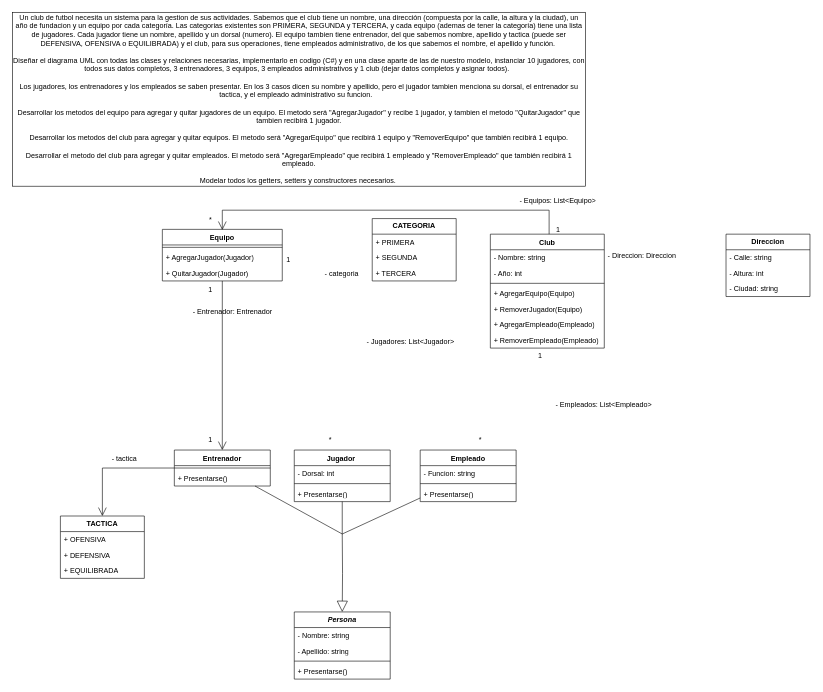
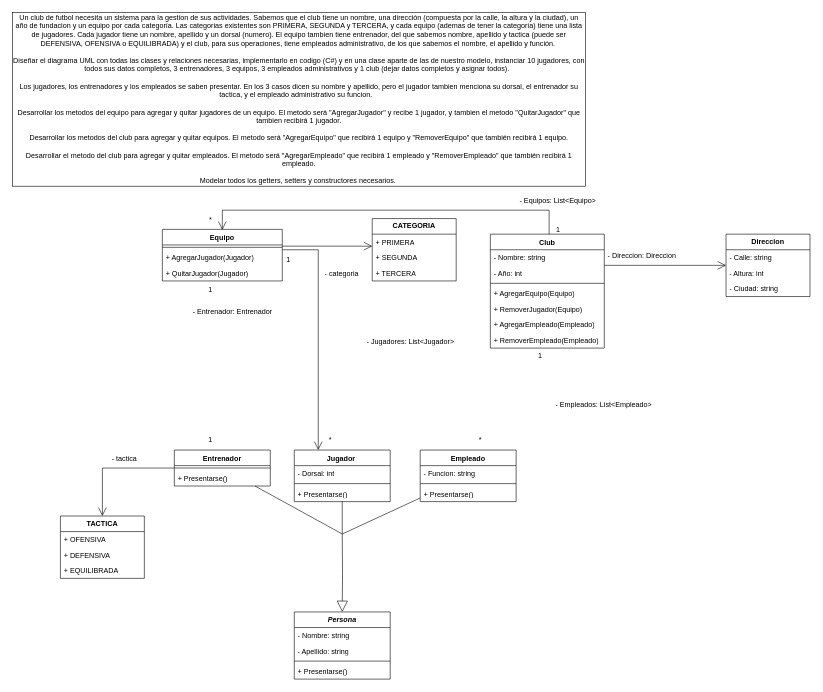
none -> (327, 246)
none -> (666, 266)
none -> (318, 332)
(222, 366) -> none
